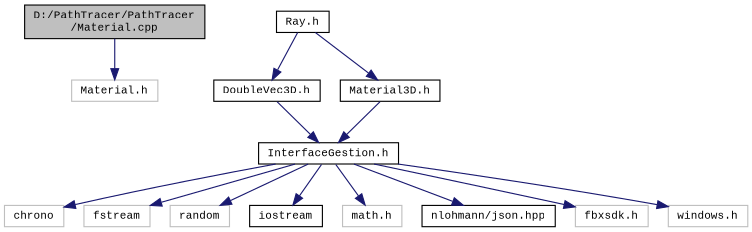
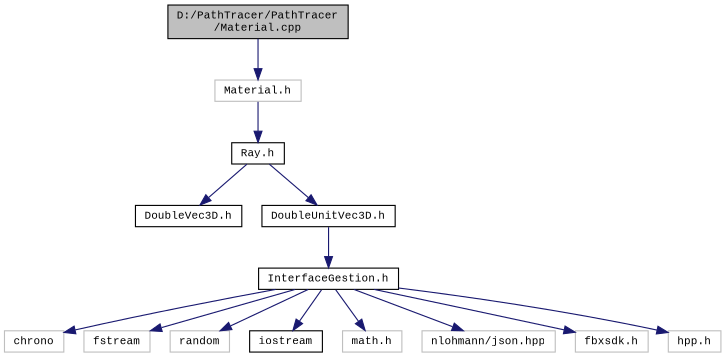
(390, 91) -> (329, 216)
none -> (258, 116)
(294, 118) -> none
(489, 216) -> (489, 341)
(708, 216) -> (695, 341)
